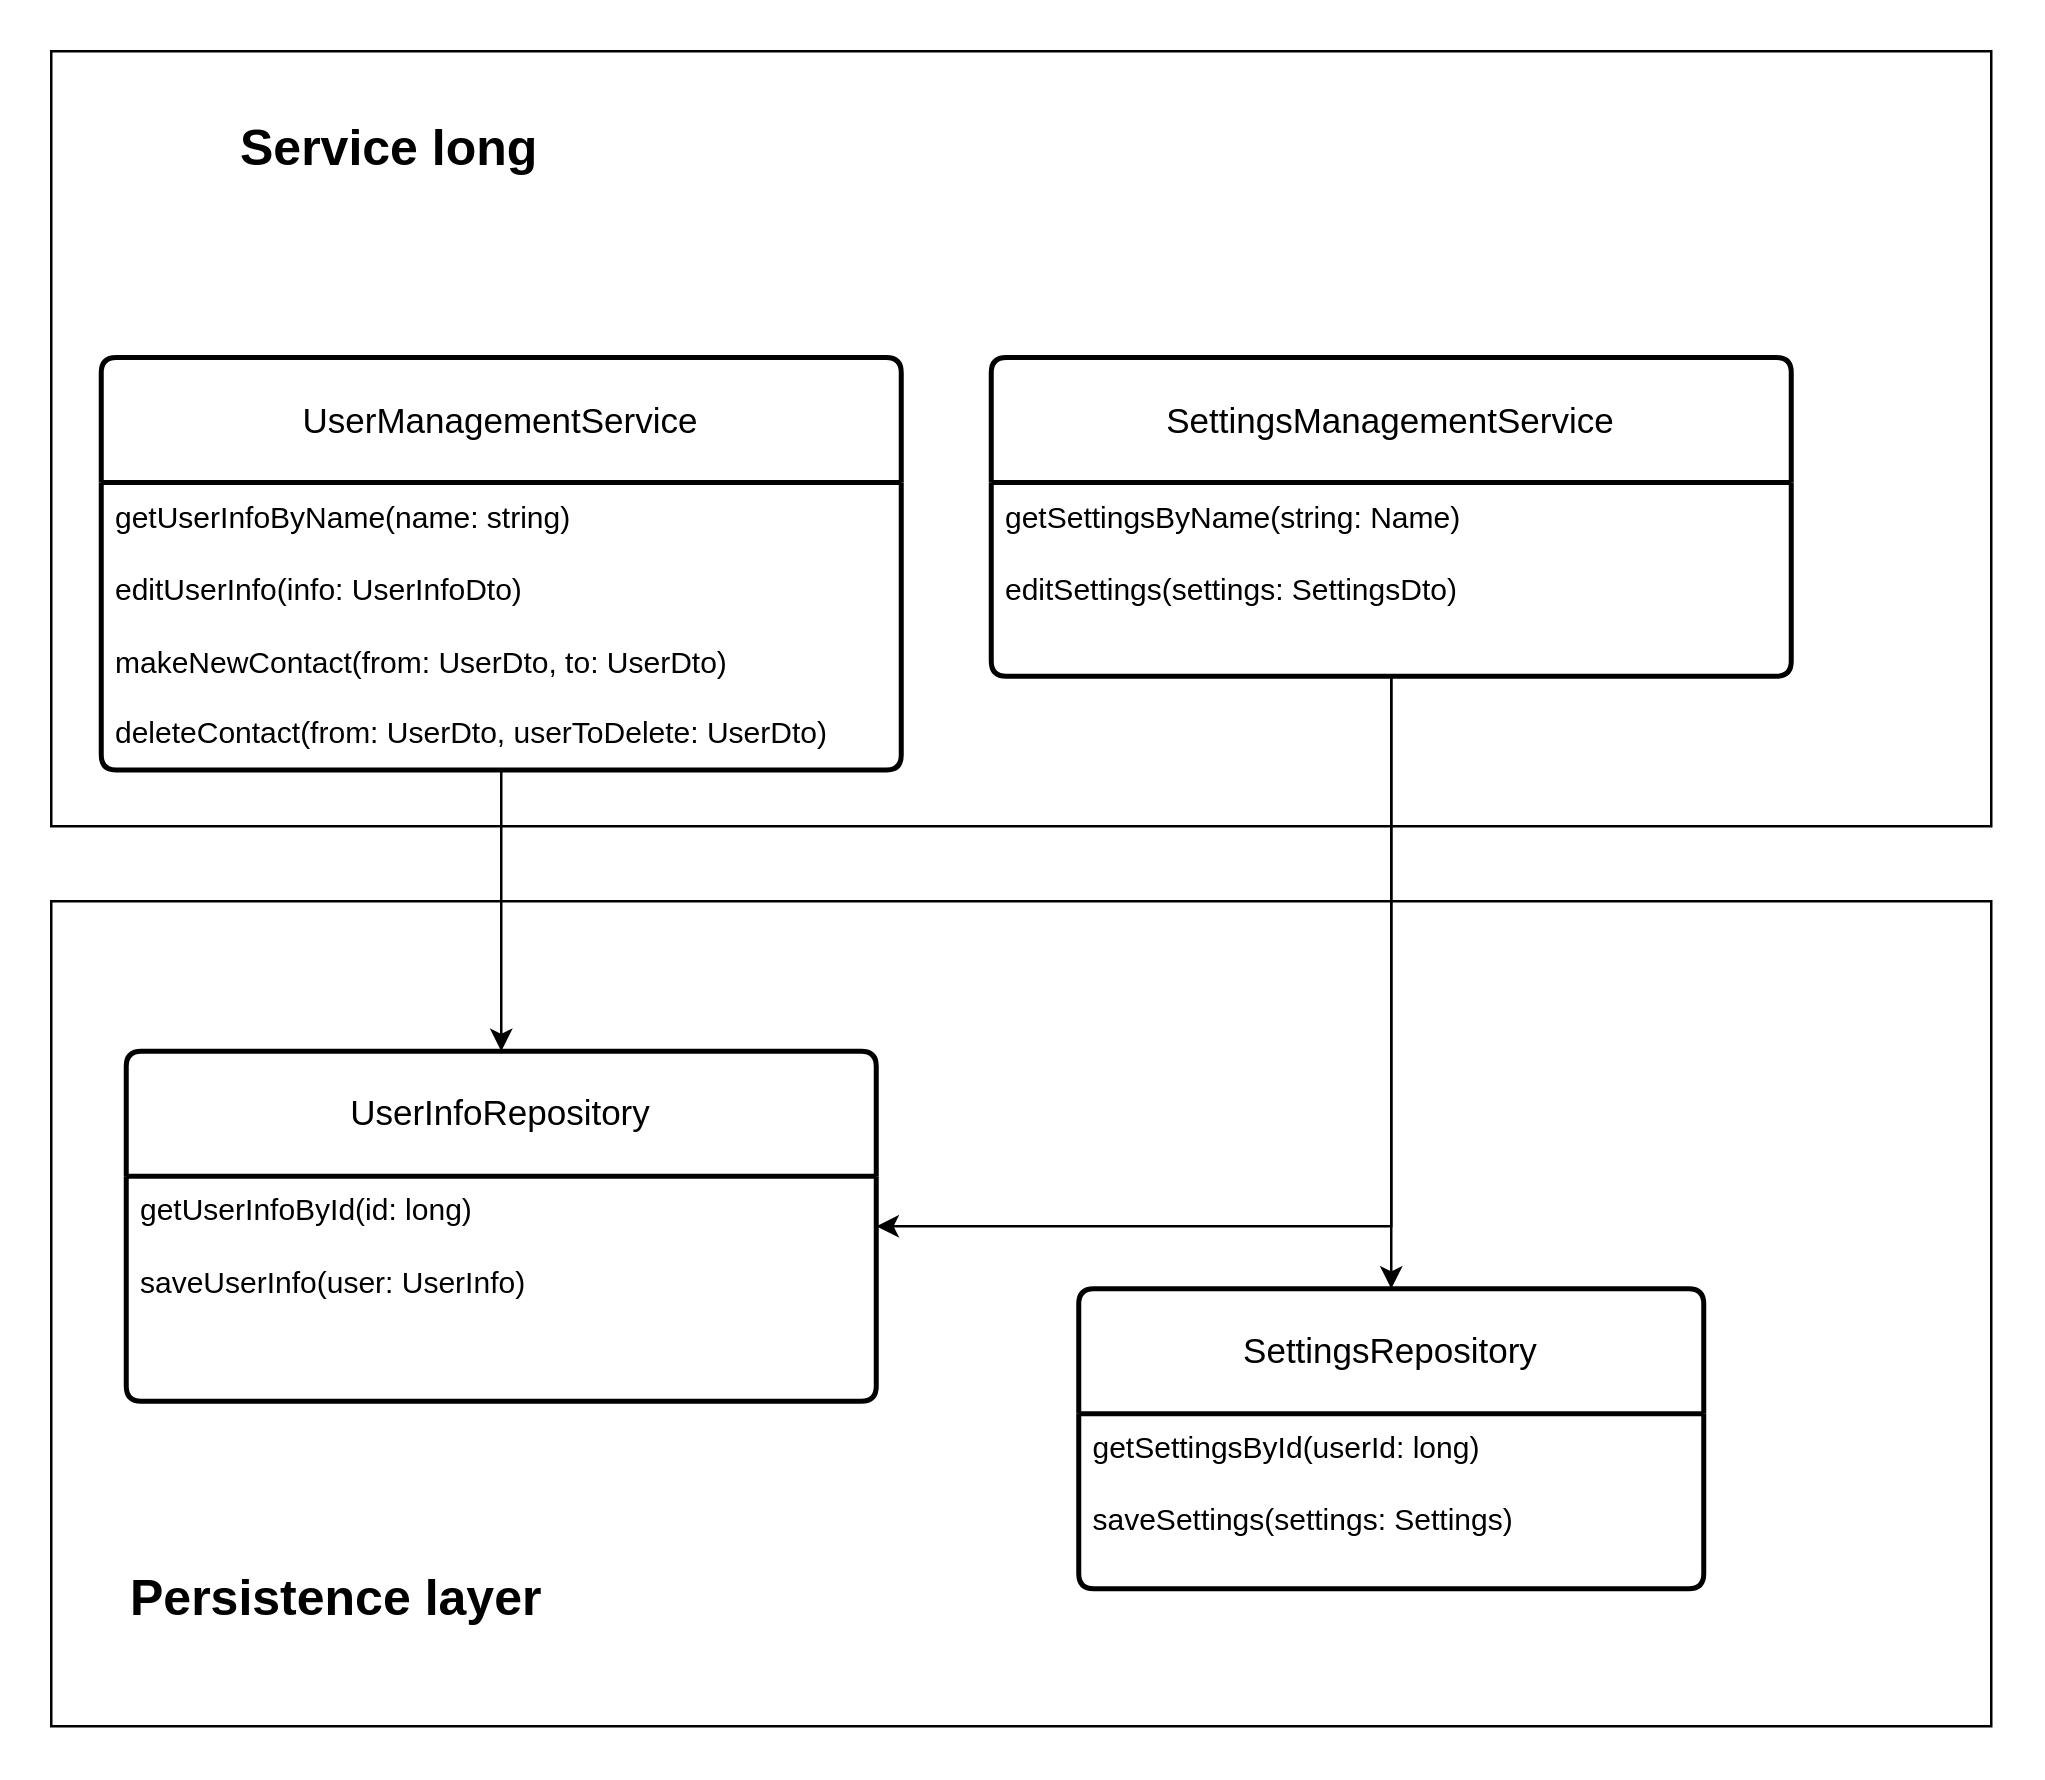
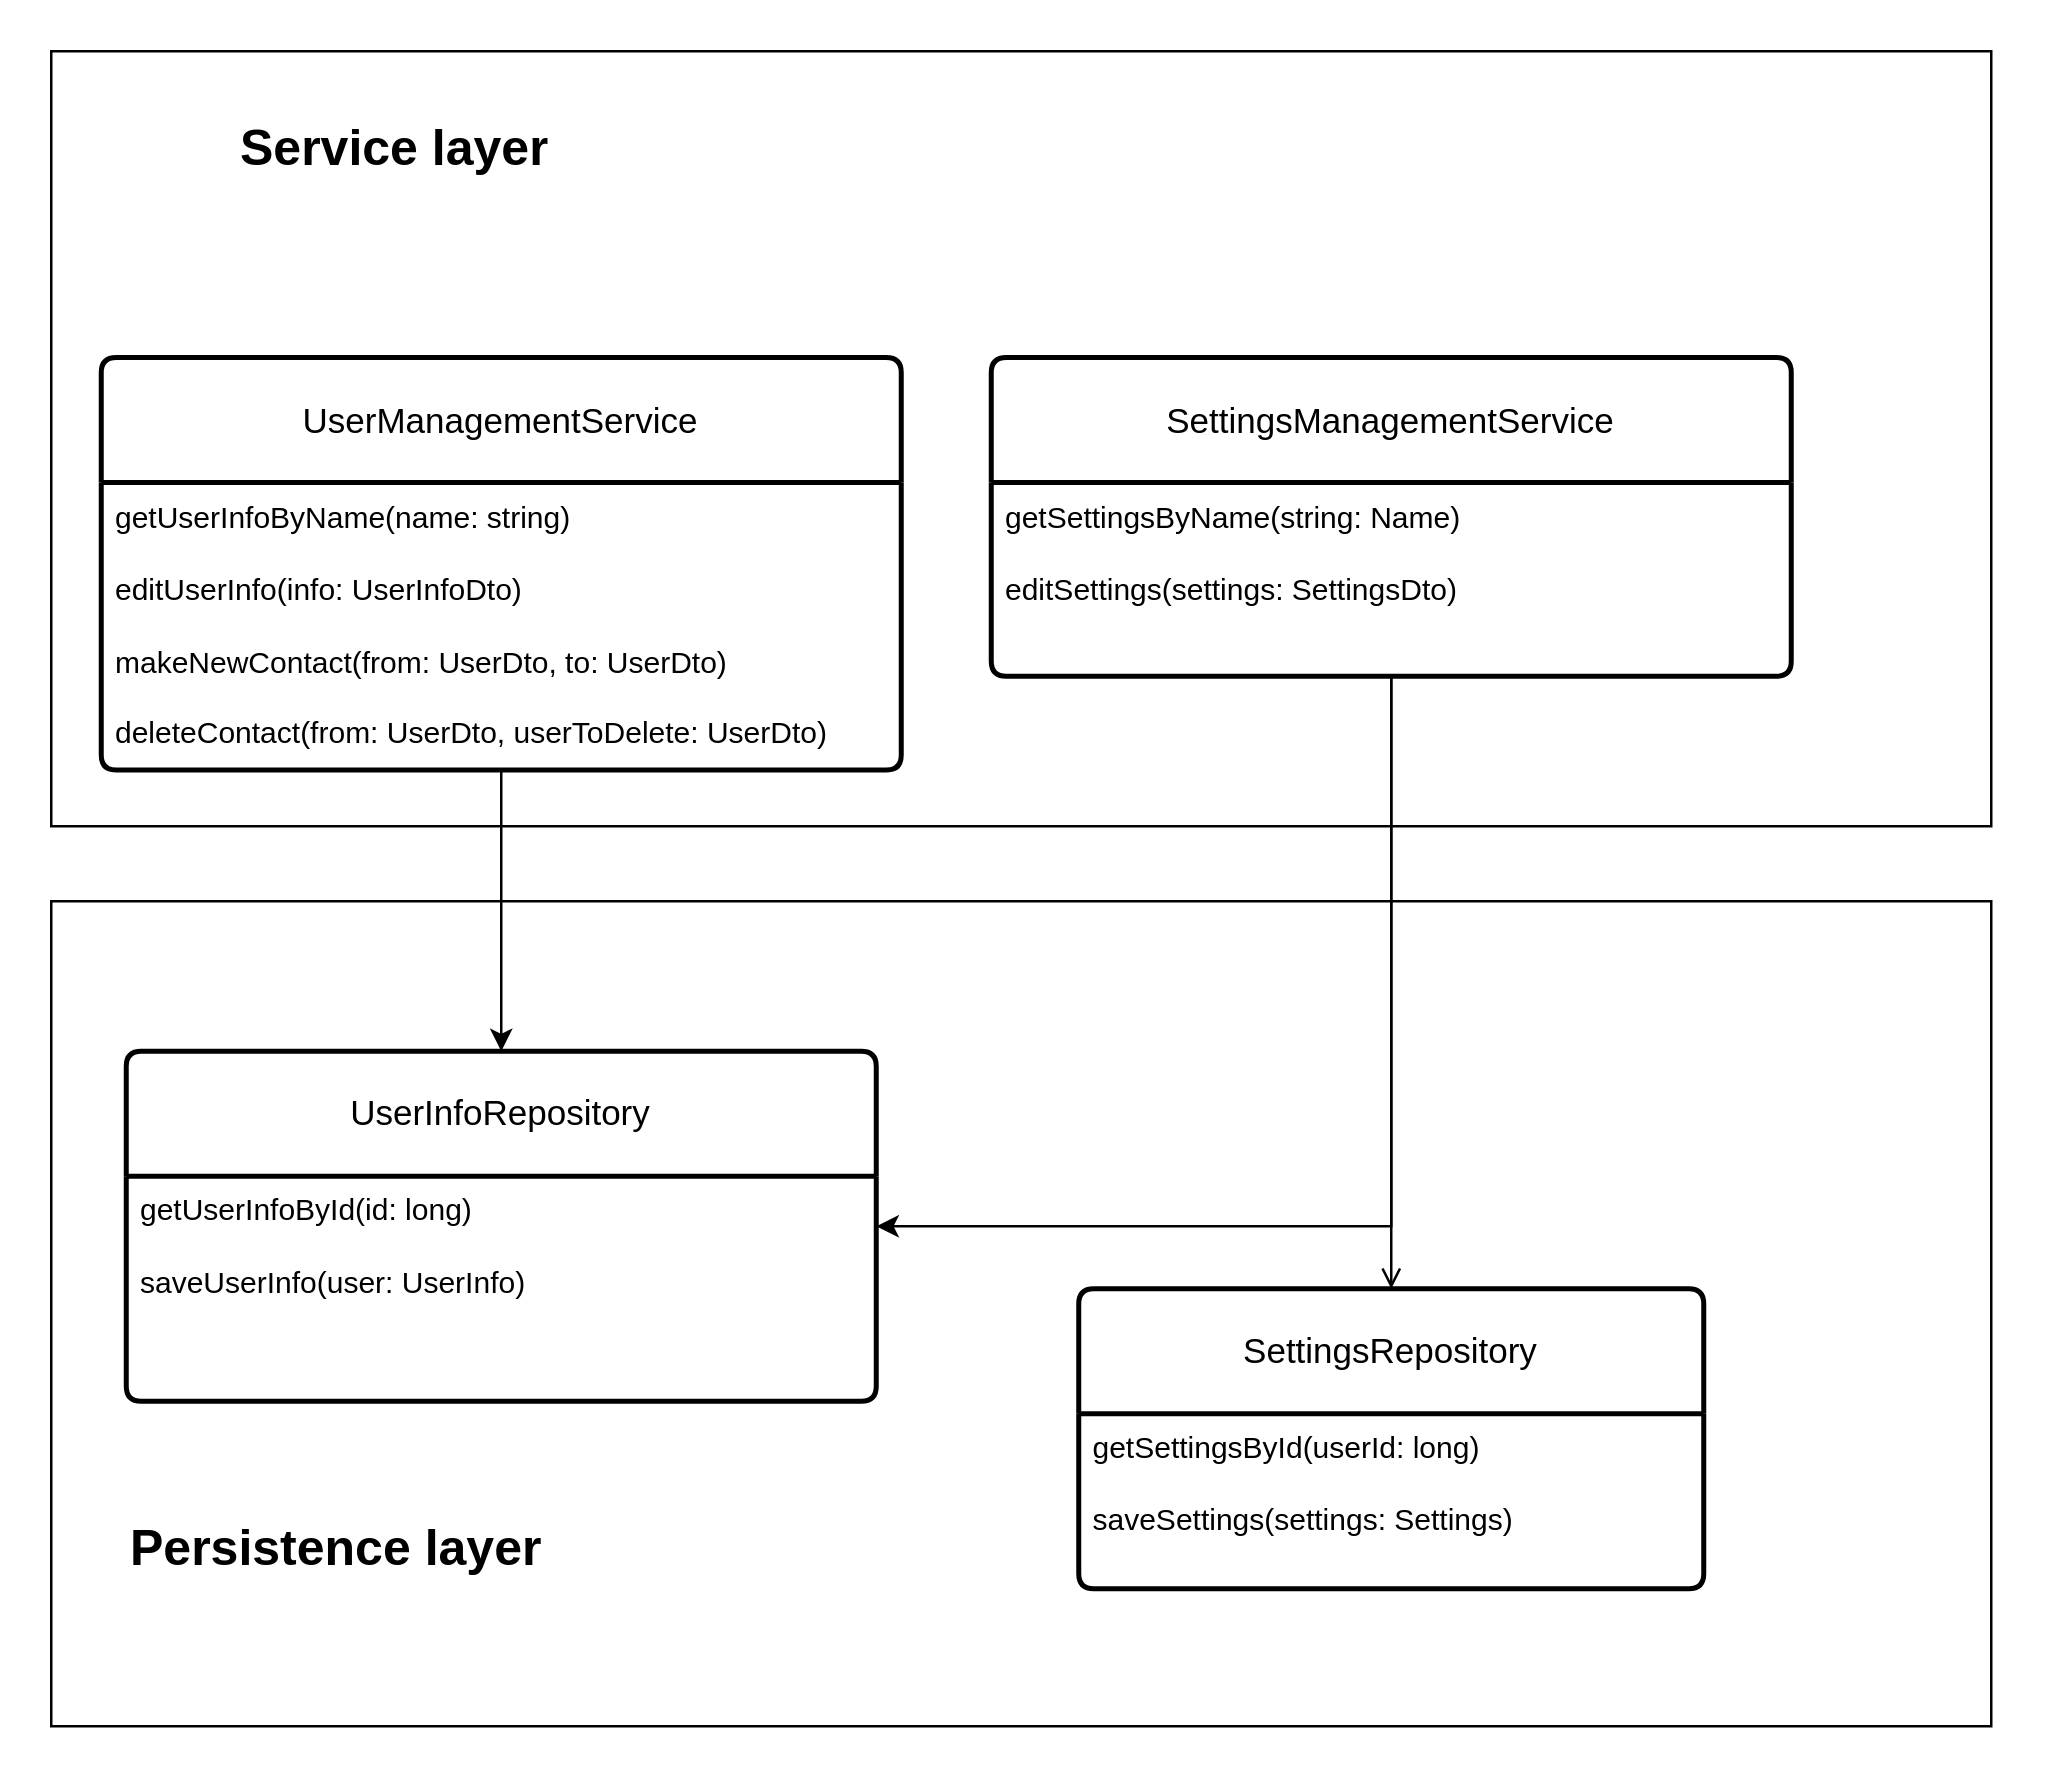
(330, 137) -> (339, 137)
(1391, 1270) -> (1391, 1274)
(429, 1589) -> (429, 1539)
